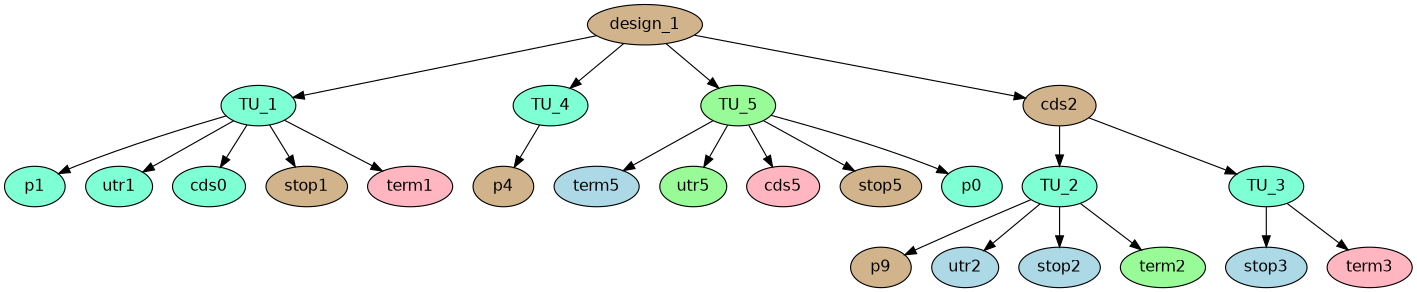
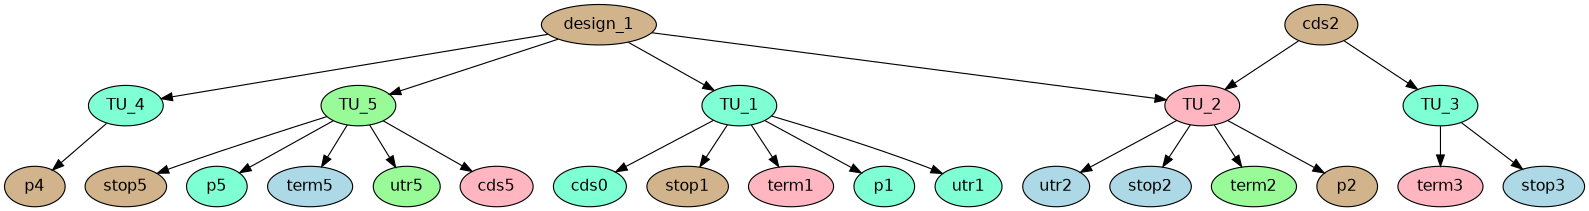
(854, 66) -> (903, 66)
(972, 187) -> (217, 187)
(1060, 187) -> (1202, 106)
(881, 267) -> (1347, 187)
